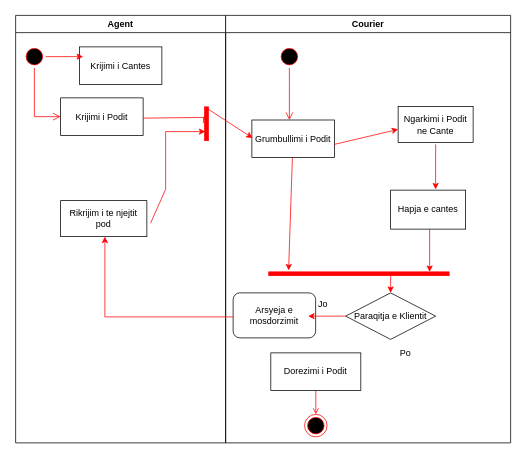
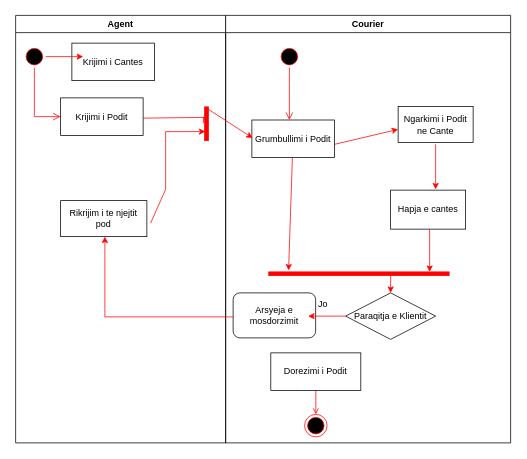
(120, 66) -> (113, 62)
(405, 353) -> none
